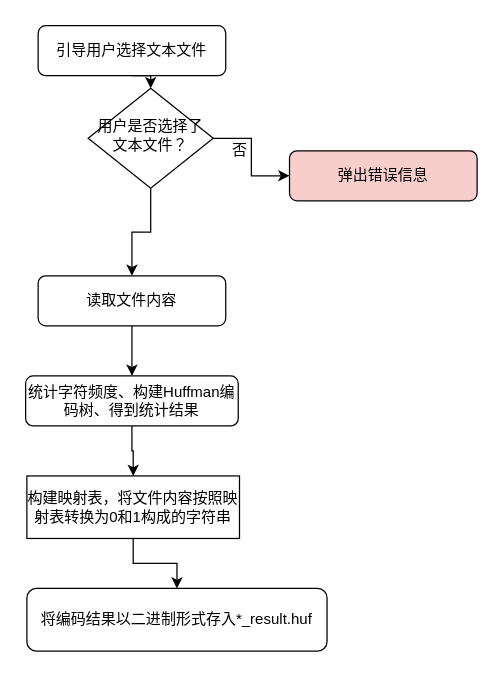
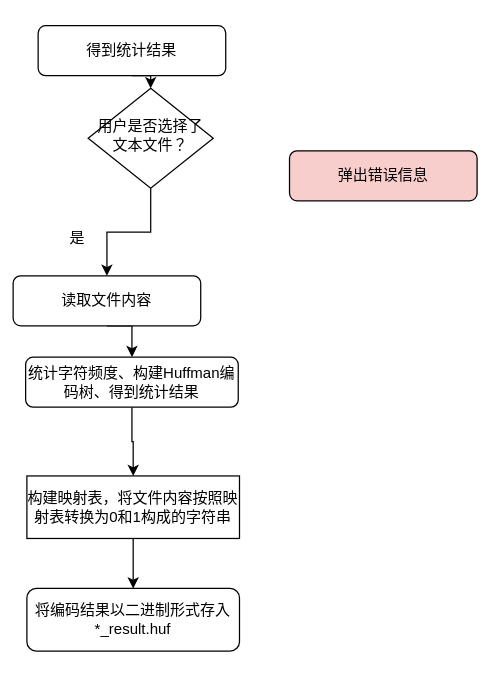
(132, 51) -> (132, 51)
(239, 151) -> none
(251, 152) -> none
none -> (77, 238)
(132, 301) -> (107, 301)
(132, 401) -> (132, 382)
(177, 619) -> (133, 619)
